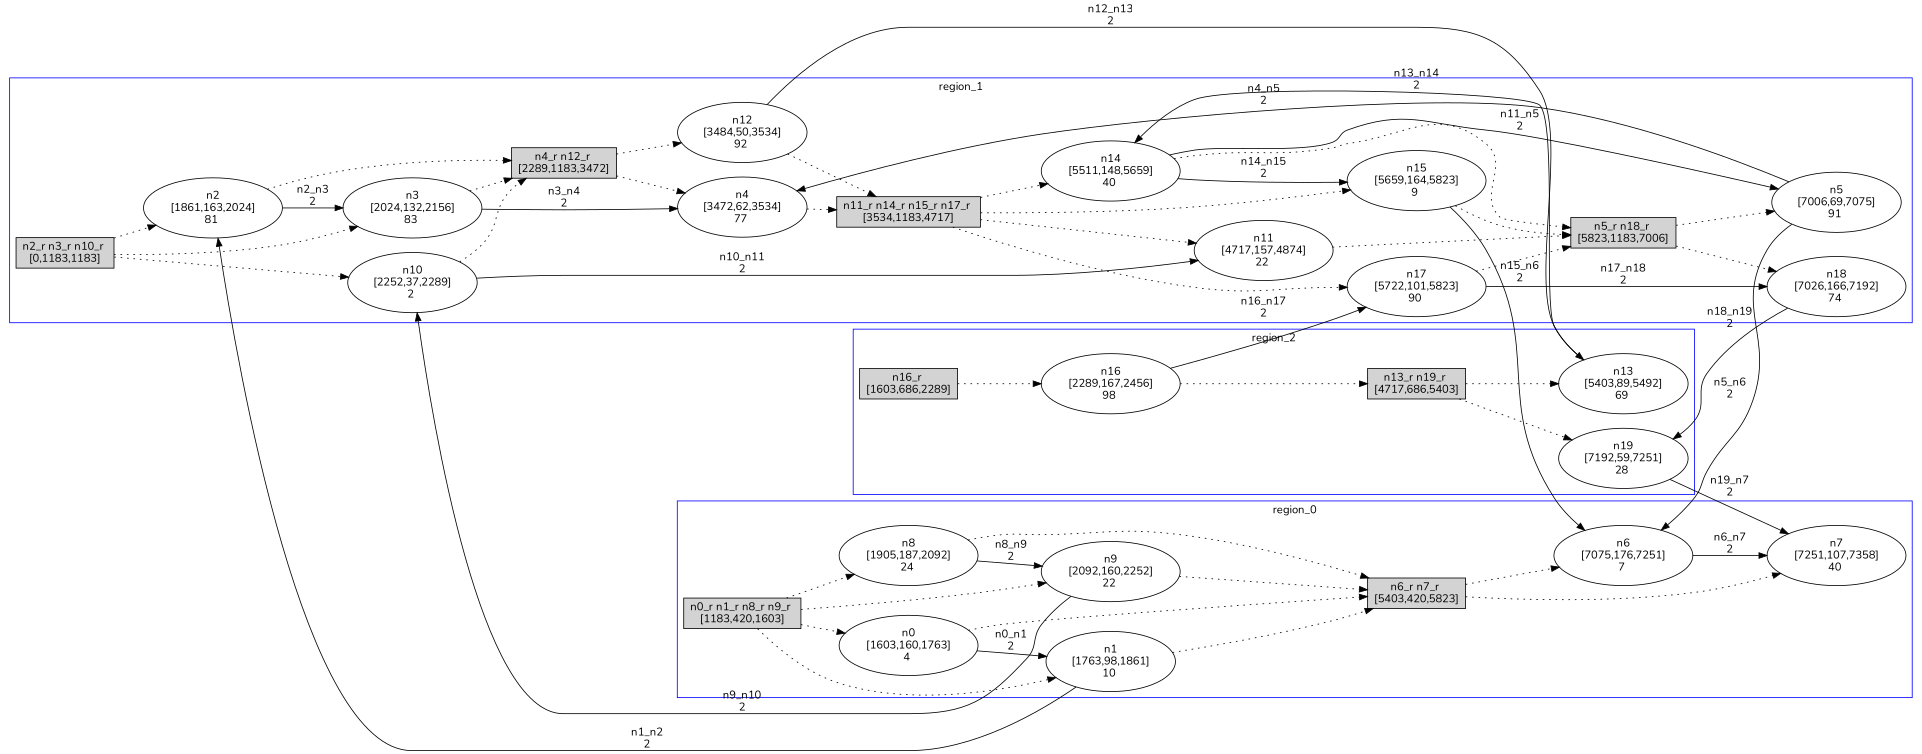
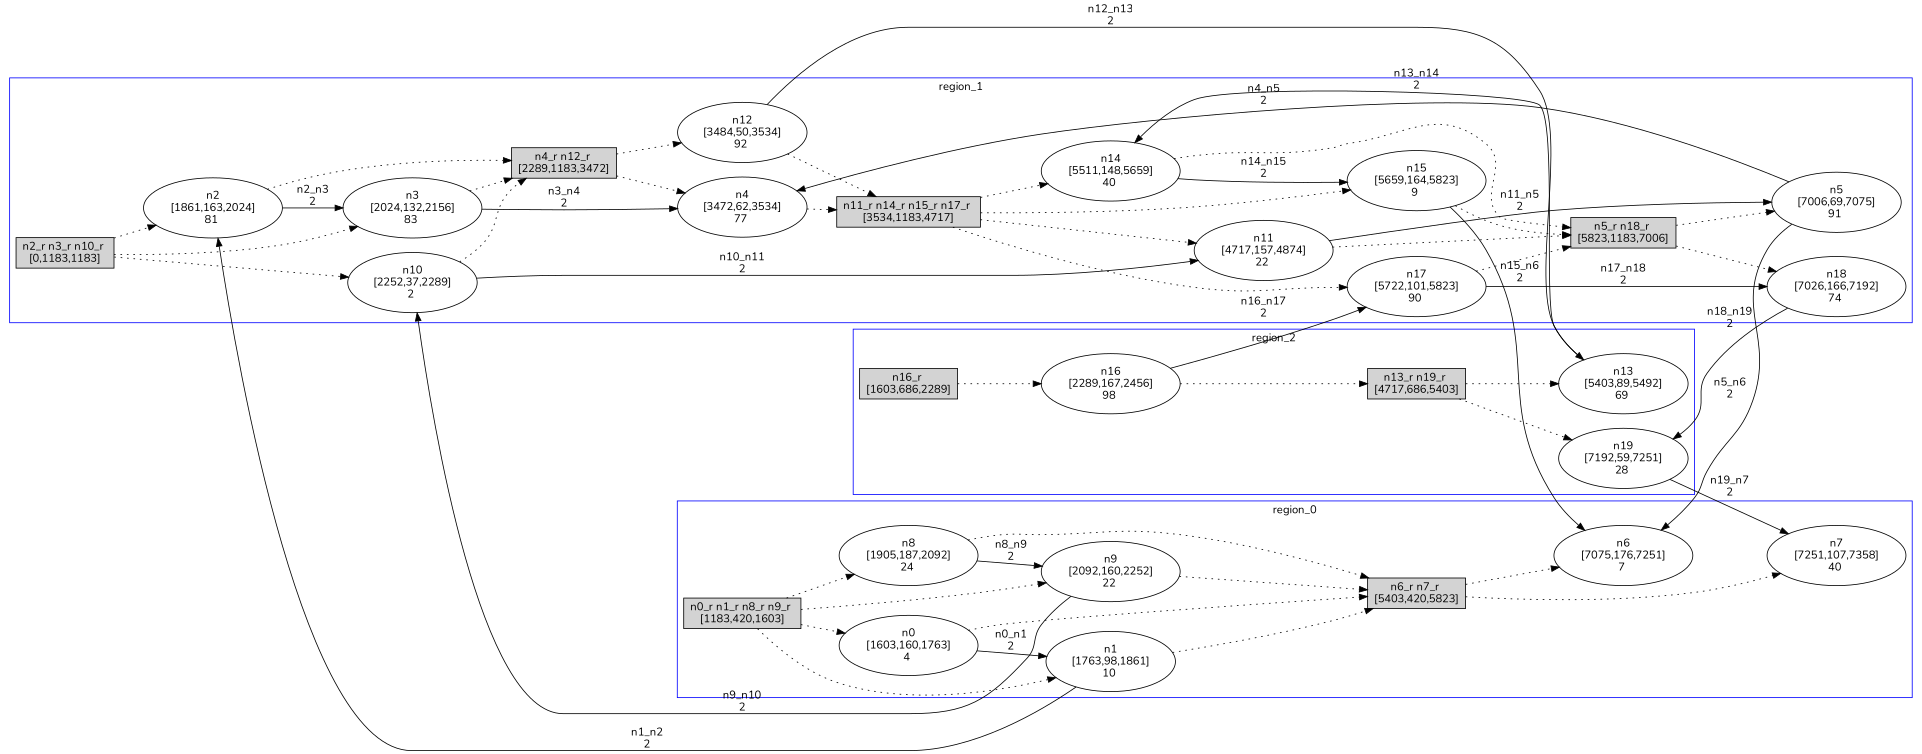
(1484, 130) -> (1534, 212)
(1726, 556) -> none
